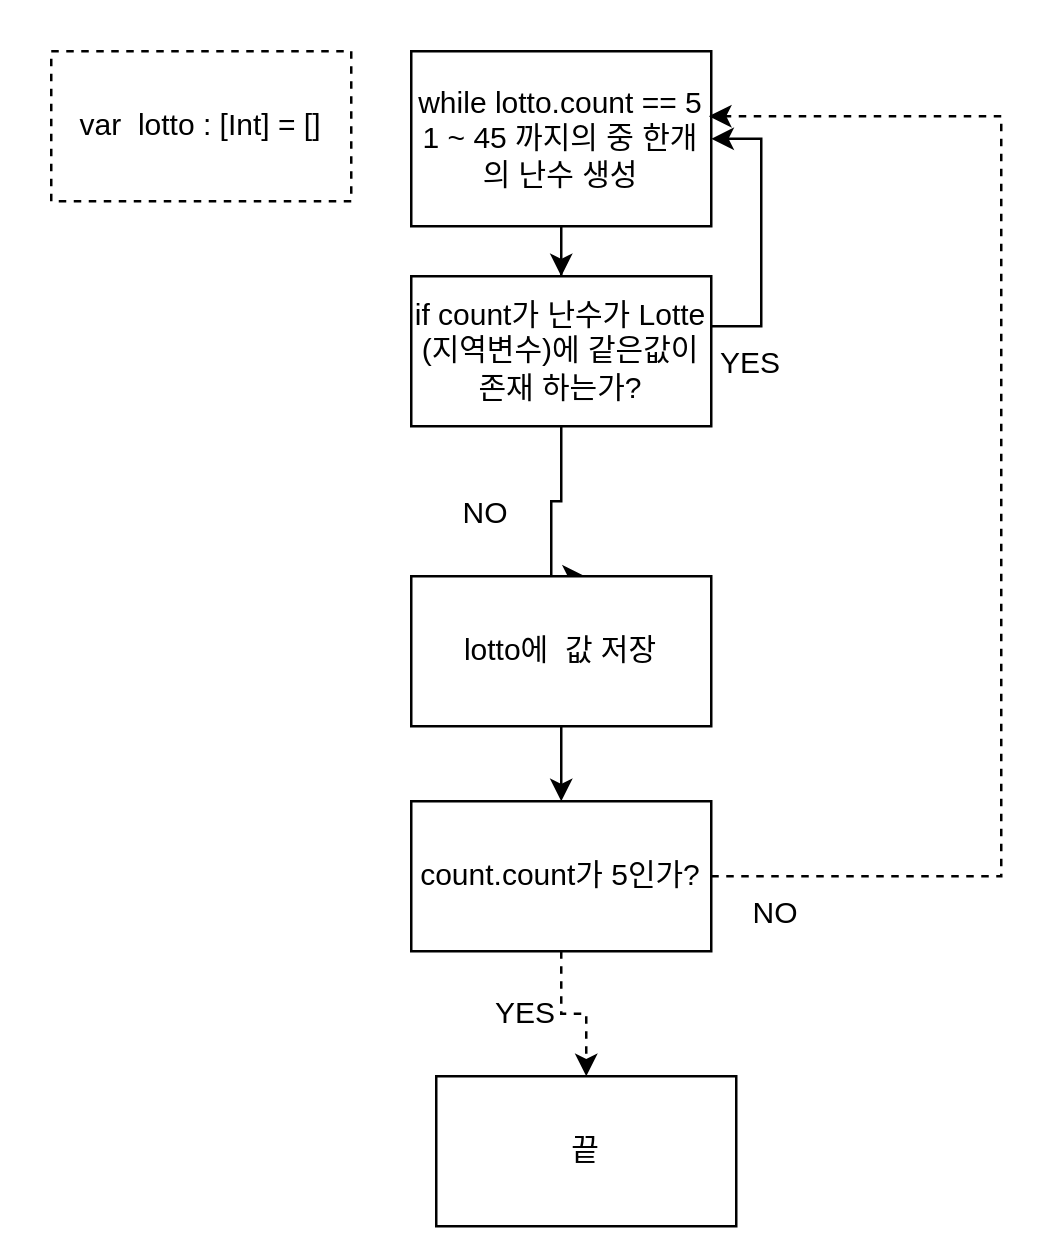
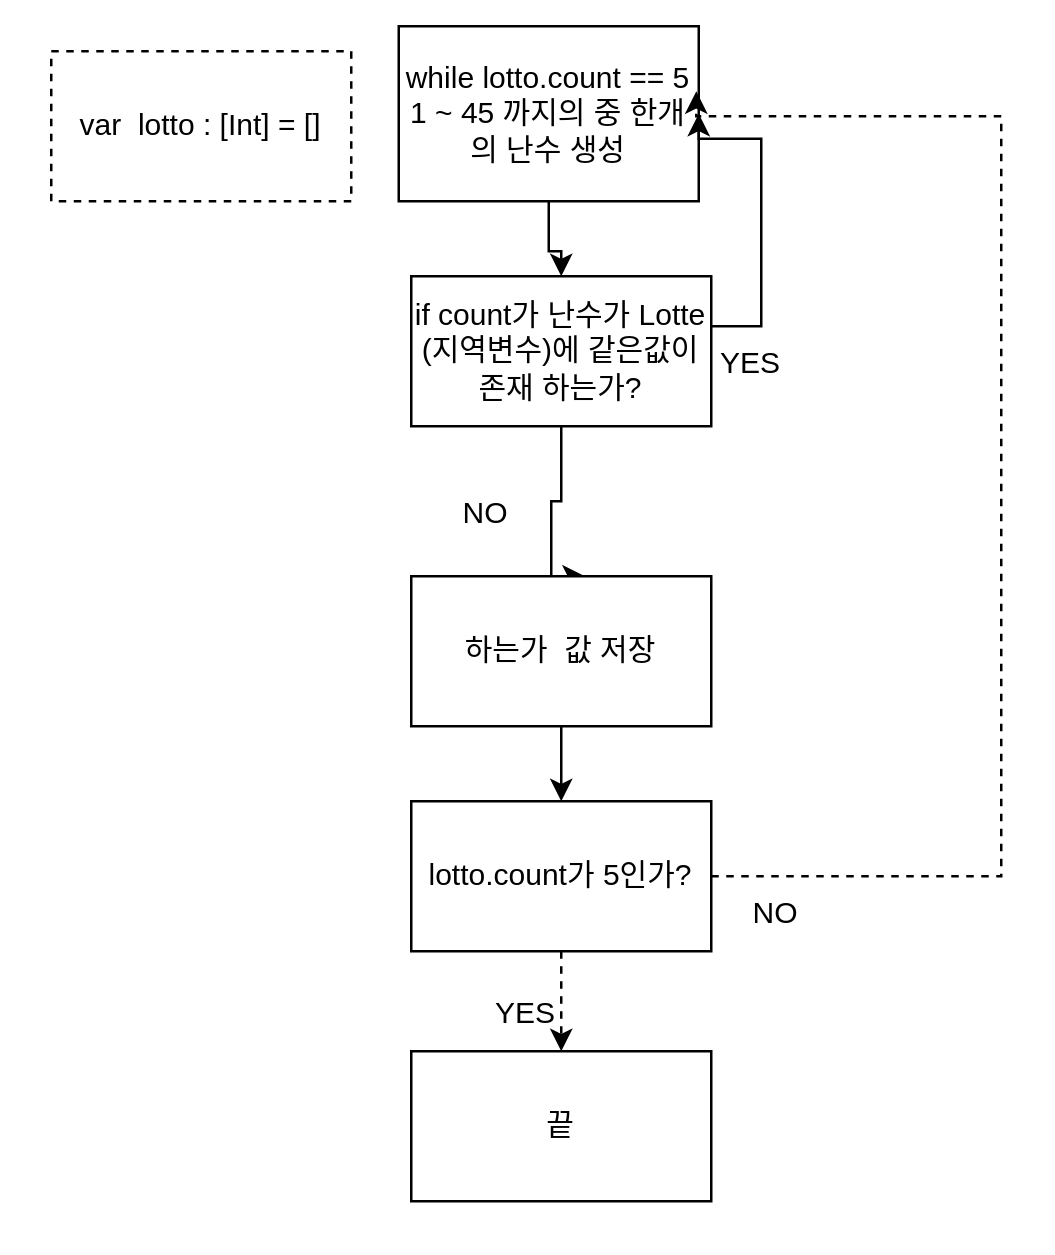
(561, 139) -> (549, 114)
(561, 651) -> (561, 651)
(561, 876) -> (561, 876)
(586, 1151) -> (561, 1126)
